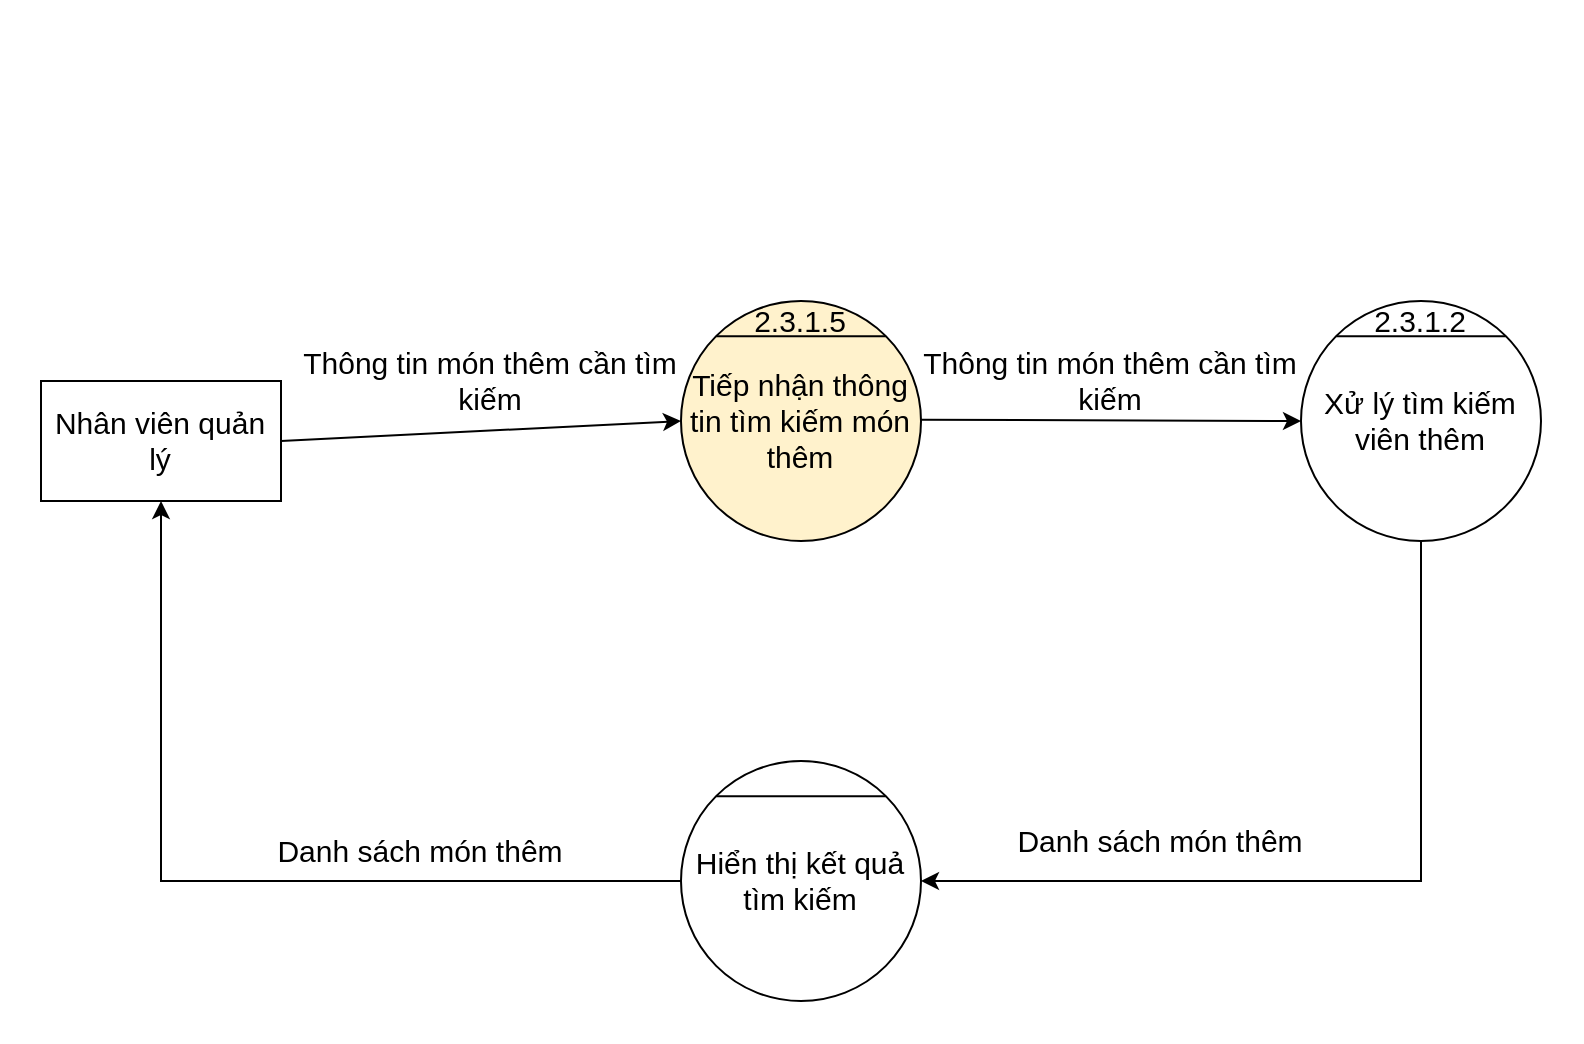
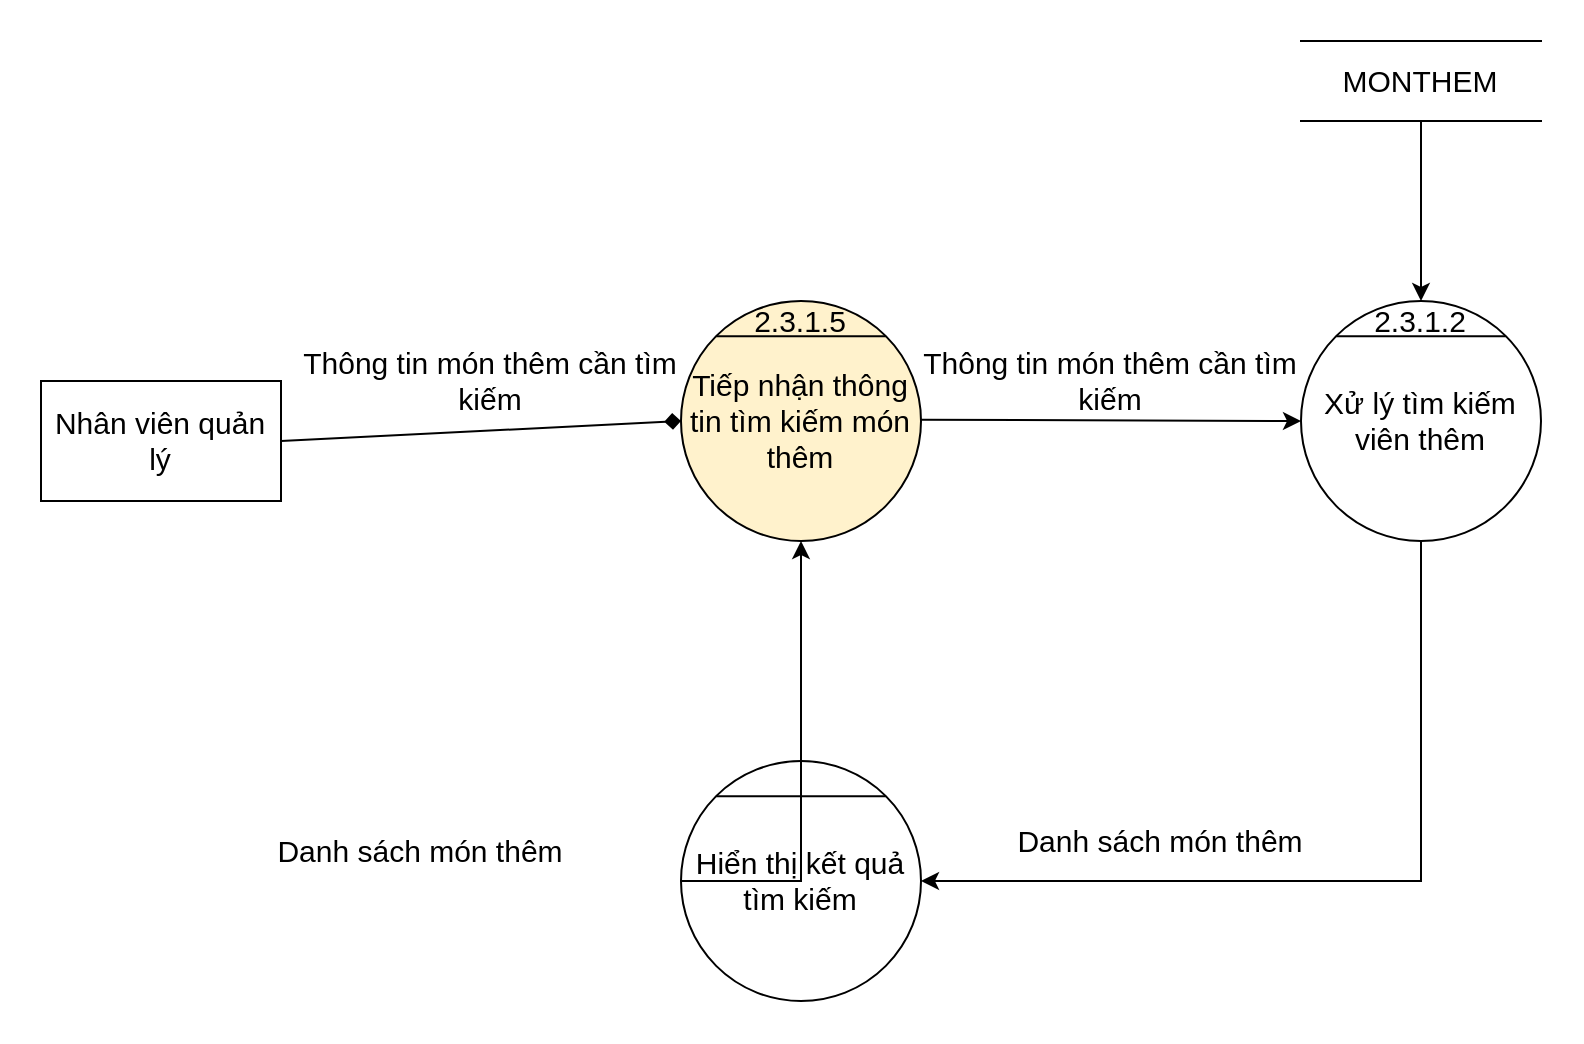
none -> (1421, 81)
none -> (1421, 206)
(665, 422) -> (664, 422)
(238, 881) -> (801, 778)
